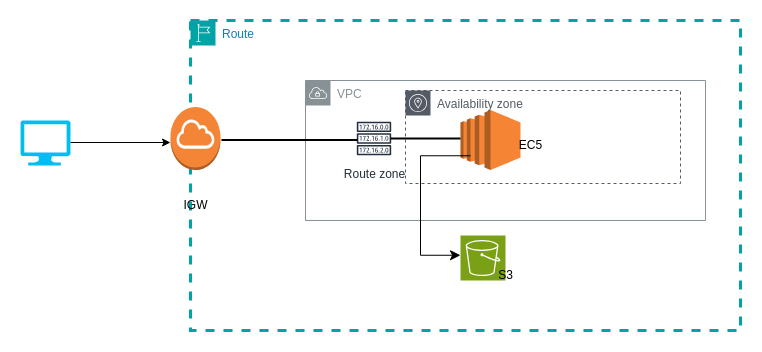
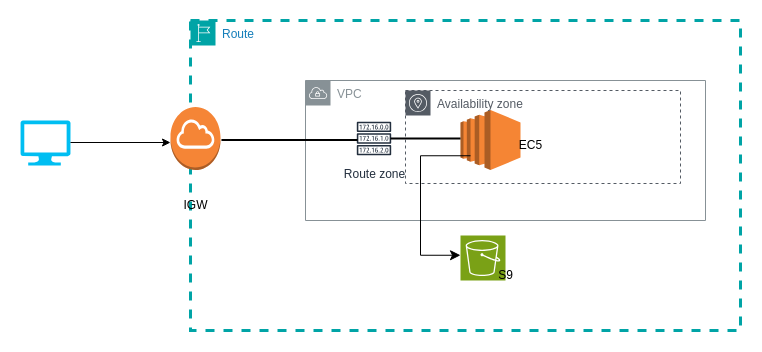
(506, 276) -> (506, 276)
